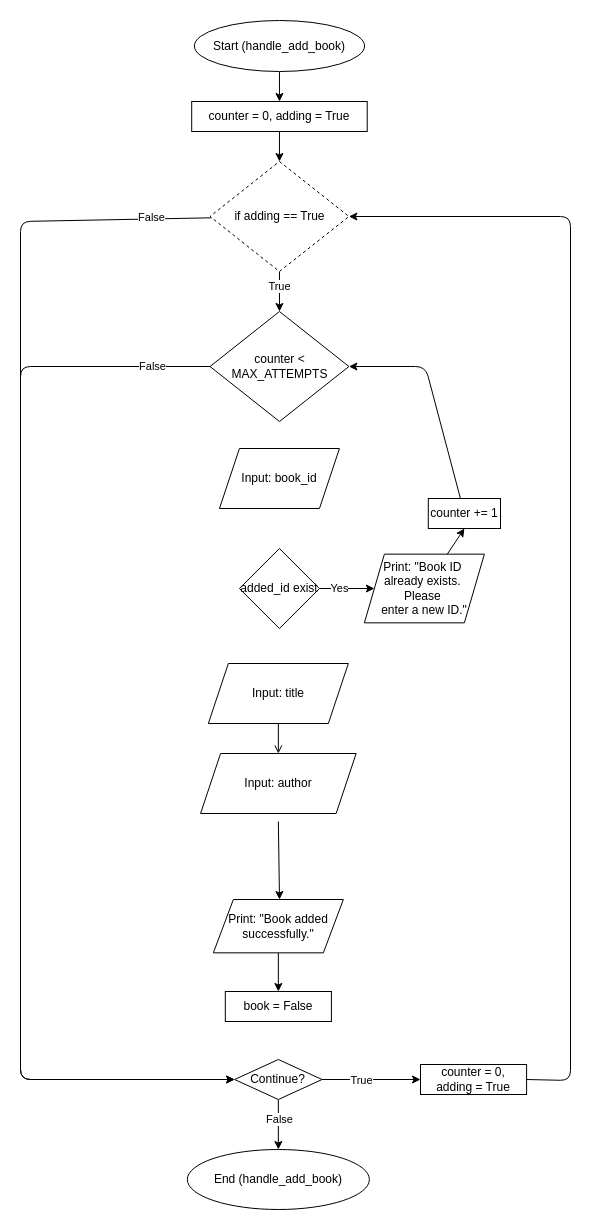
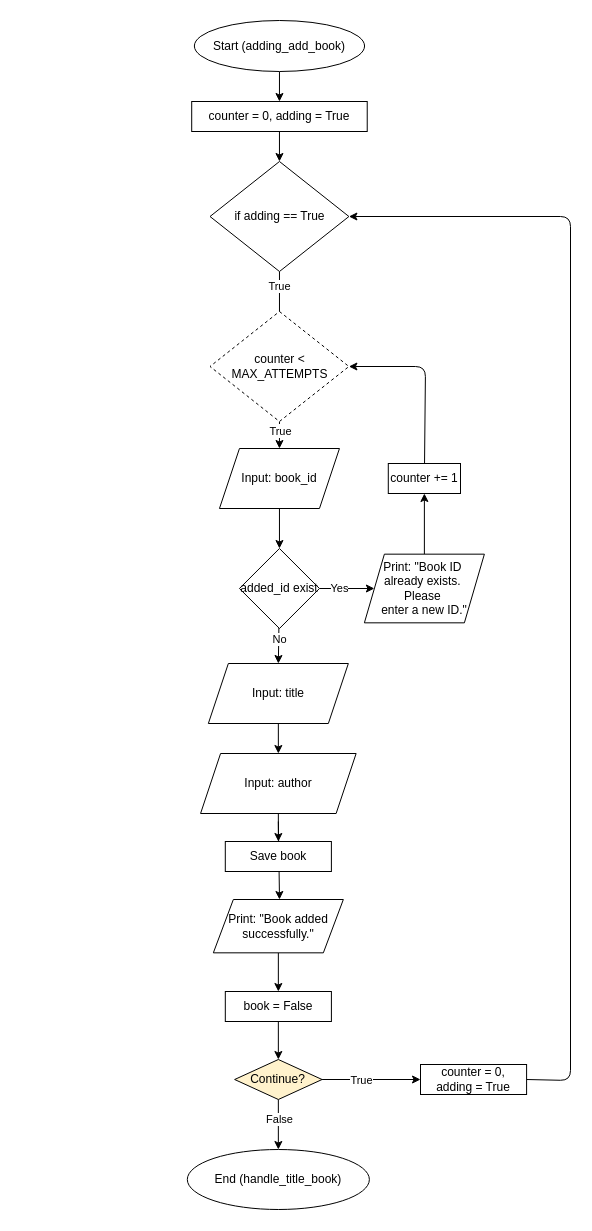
(280, 47) -> (280, 47)
(279, 217) -> (279, 217)
(48, 221) -> none
(279, 303) -> (279, 307)
(118, 367) -> none
(279, 367) -> (279, 367)
none -> (279, 432)
(464, 514) -> (424, 479)
none -> (279, 525)
none -> (279, 642)
(278, 747) -> (278, 745)
none -> (278, 817)
none -> (278, 857)
none -> (278, 1037)
(278, 1080) -> (278, 1080)
(279, 1180) -> (279, 1180)
